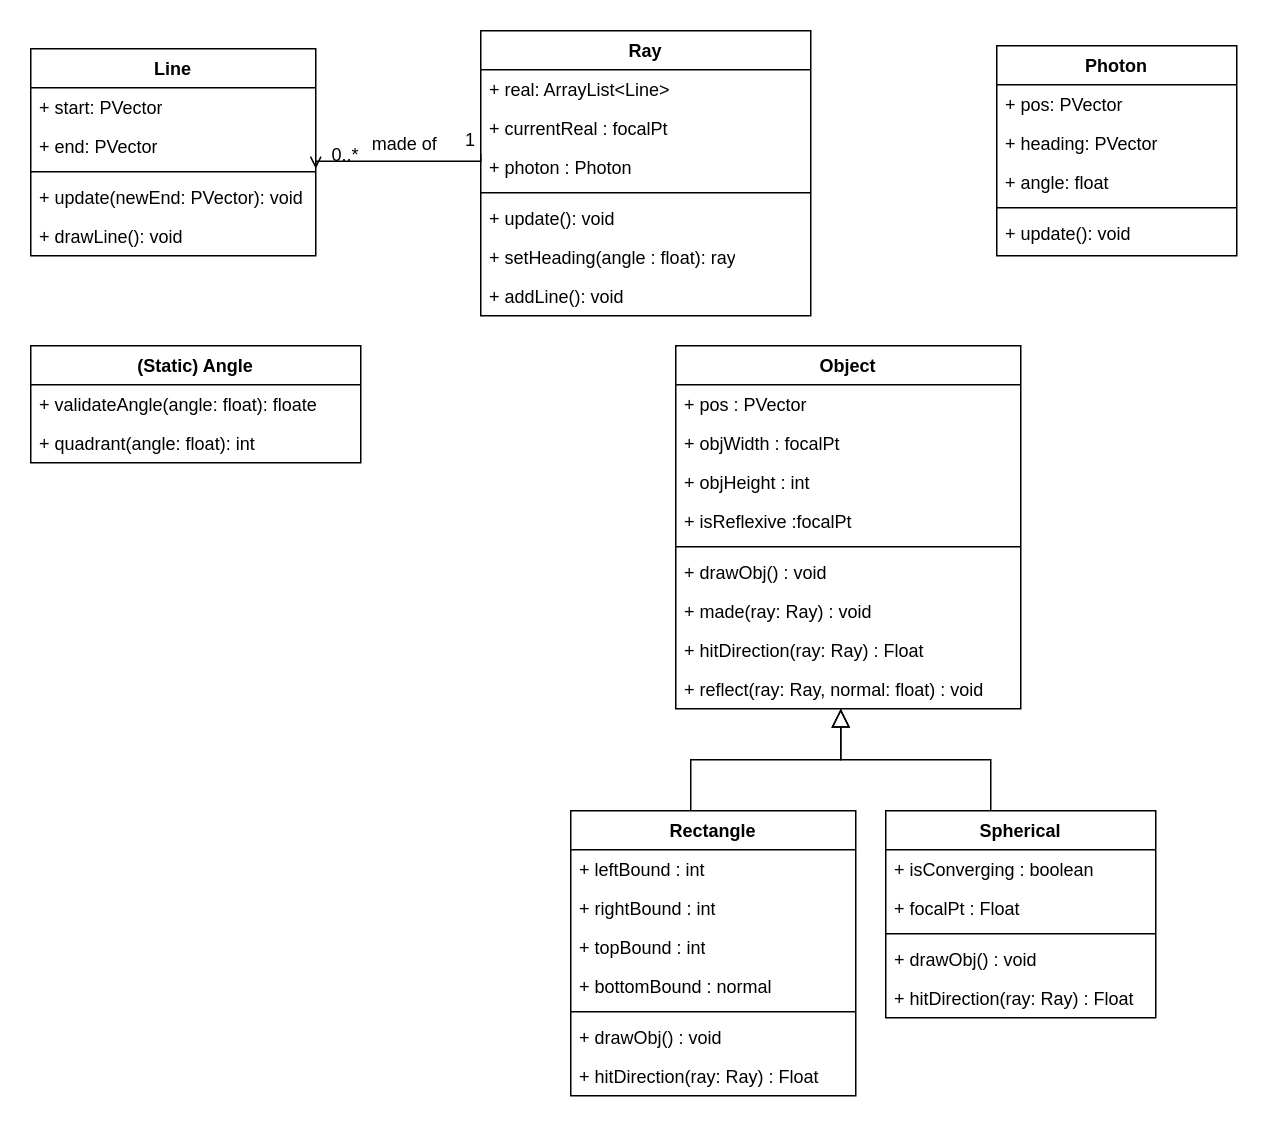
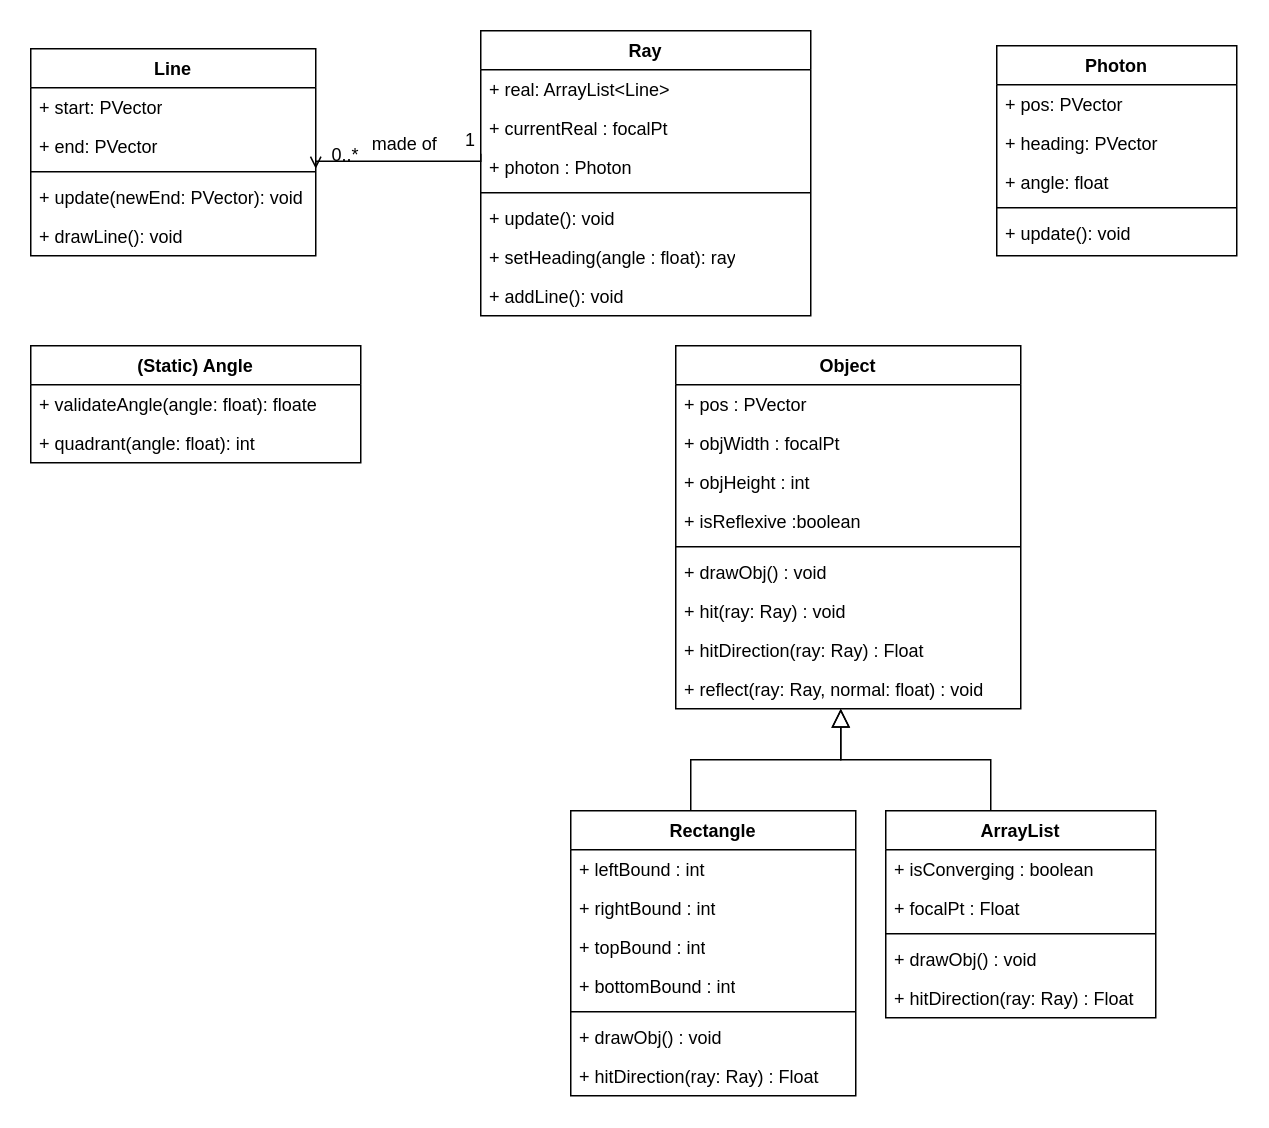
(779, 523) -> (779, 523)
(784, 613) -> (777, 613)
(1021, 832) -> (1021, 832)
(679, 988) -> (664, 988)
